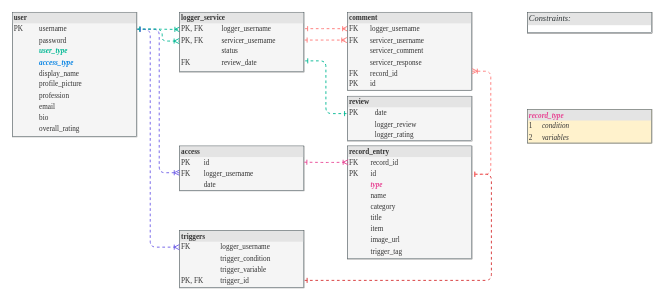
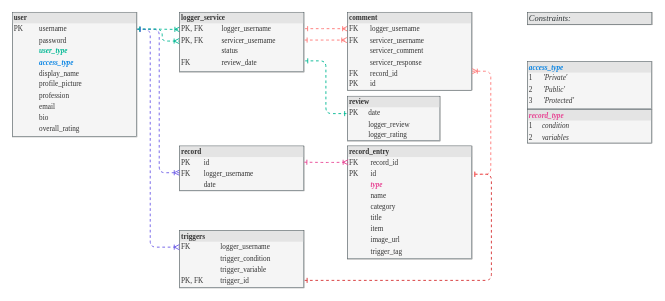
(590, 23) -> (590, 19)
none -> (590, 86)
(410, 119) -> (394, 119)
(590, 127) -> (590, 127)
(213, 163) -> (213, 163)
